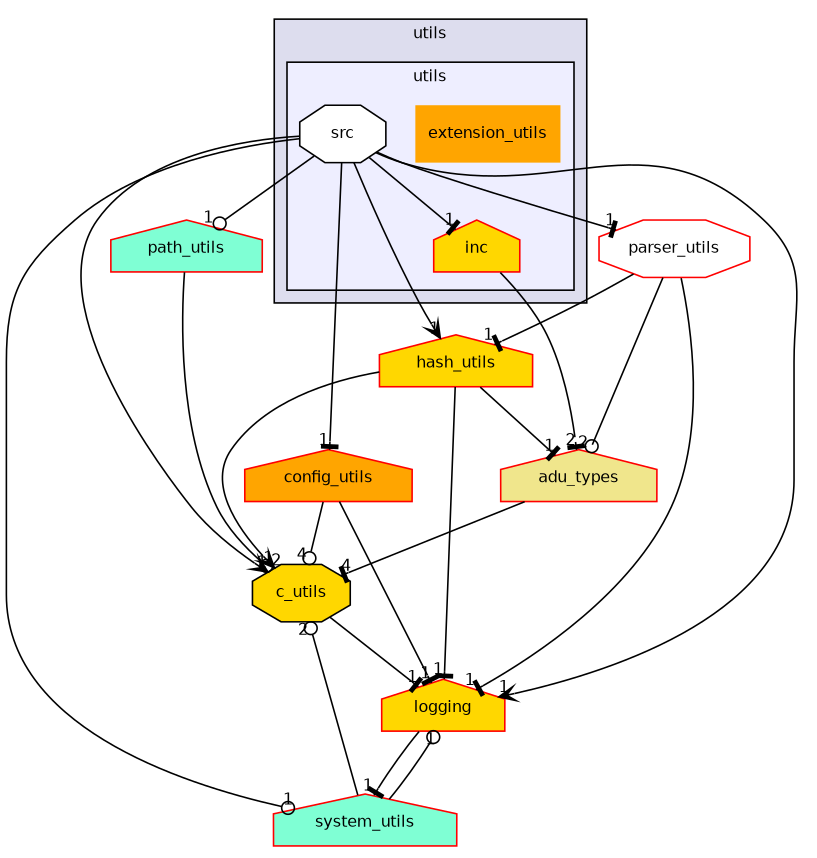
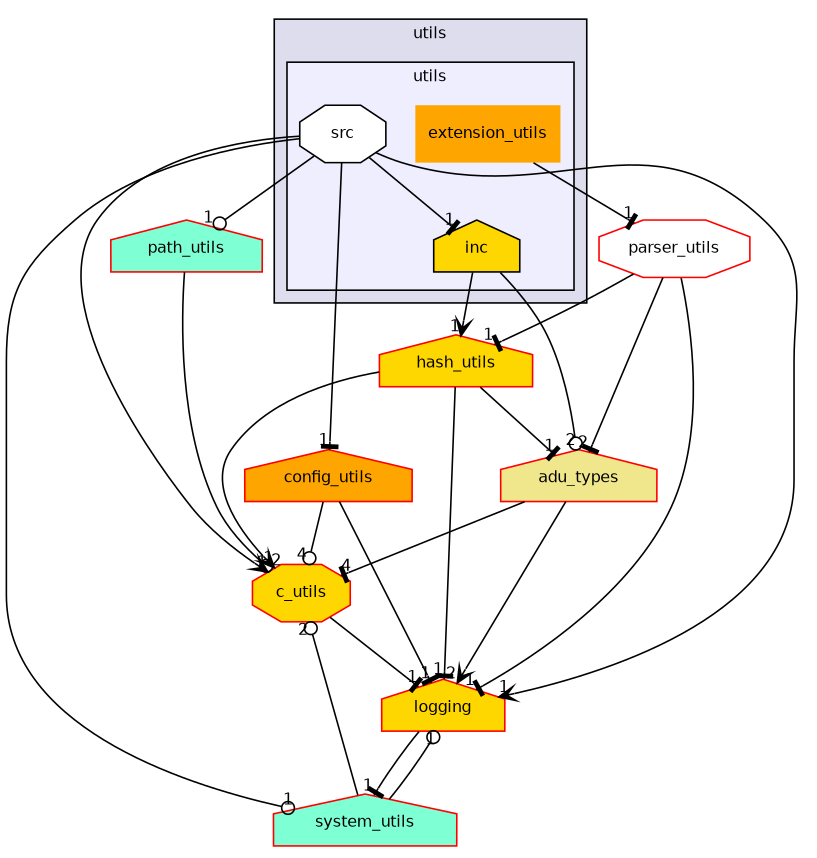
(492, 192) -> (564, 181)
(390, 245) -> (468, 296)
(477, 249) -> (477, 249)
(553, 348) -> (553, 348)
(628, 361) -> (628, 361)
none -> (516, 585)
(301, 593) -> (301, 593)
